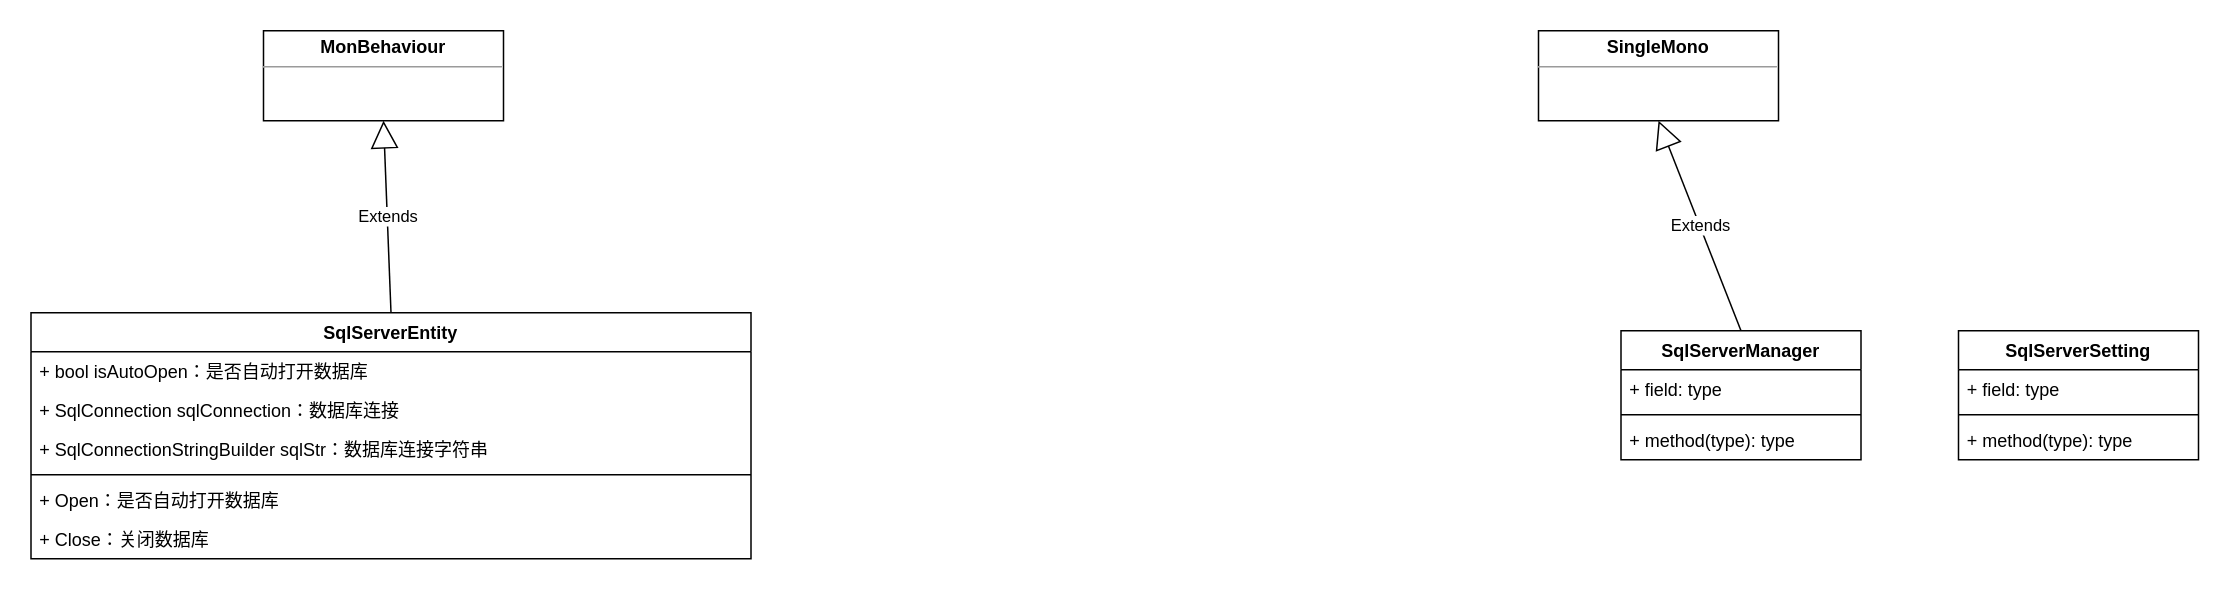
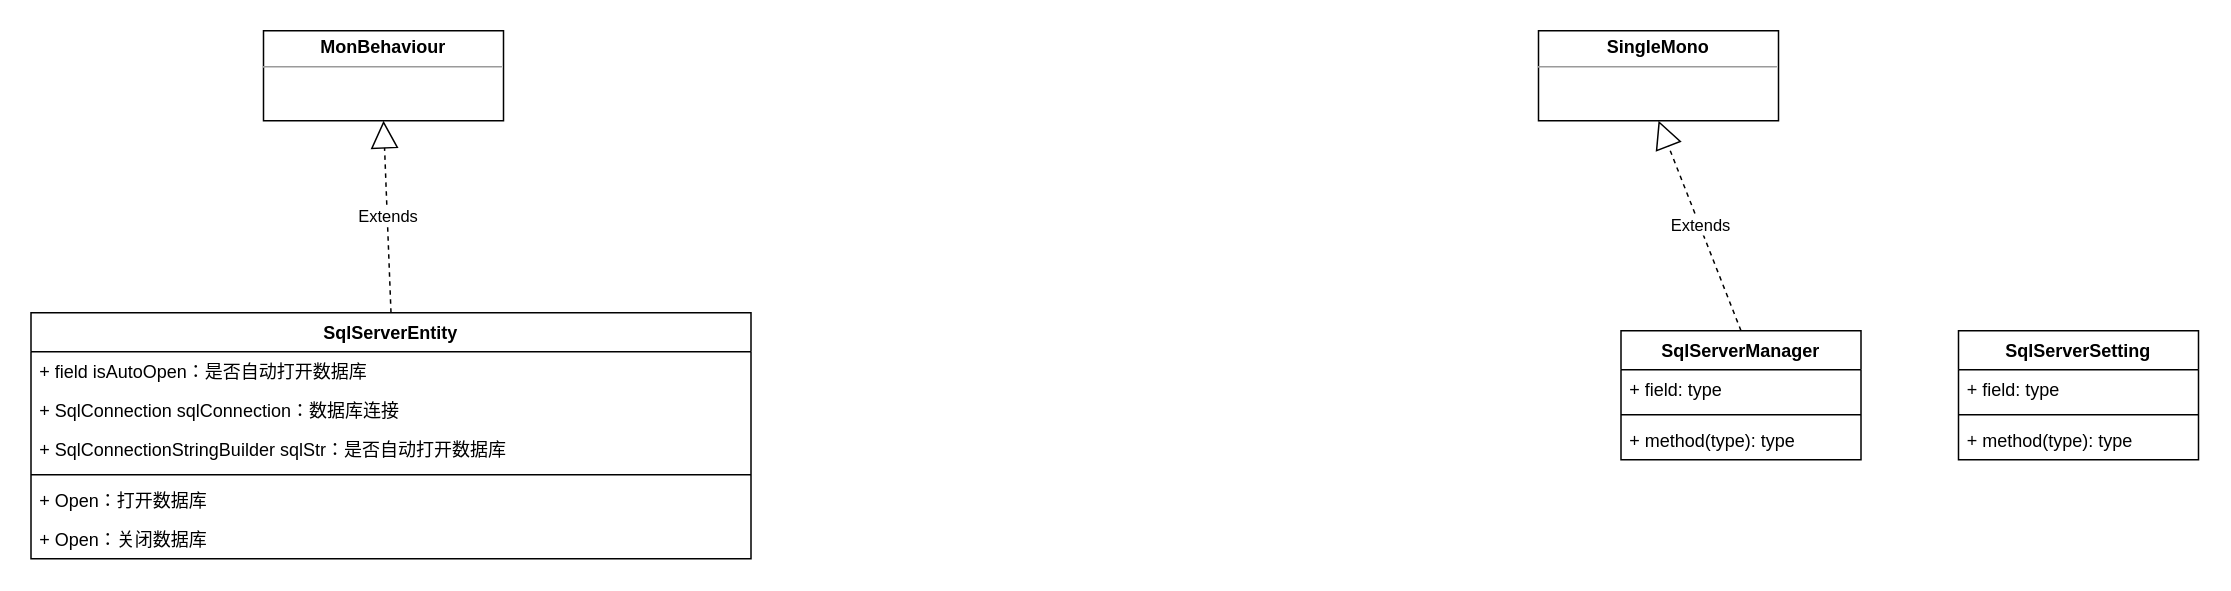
(389, 270) -> (389, 270)
(1722, 282) -> (1722, 282)
(205, 372) -> (208, 372)
(278, 450) -> (287, 450)
(157, 501) -> (121, 501)
(124, 540) -> (121, 540)
